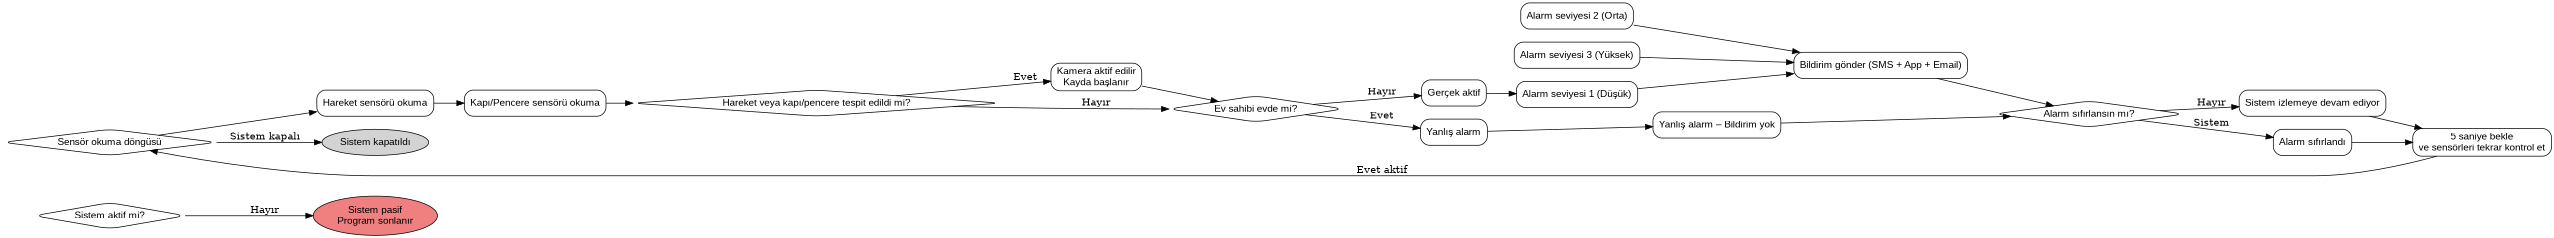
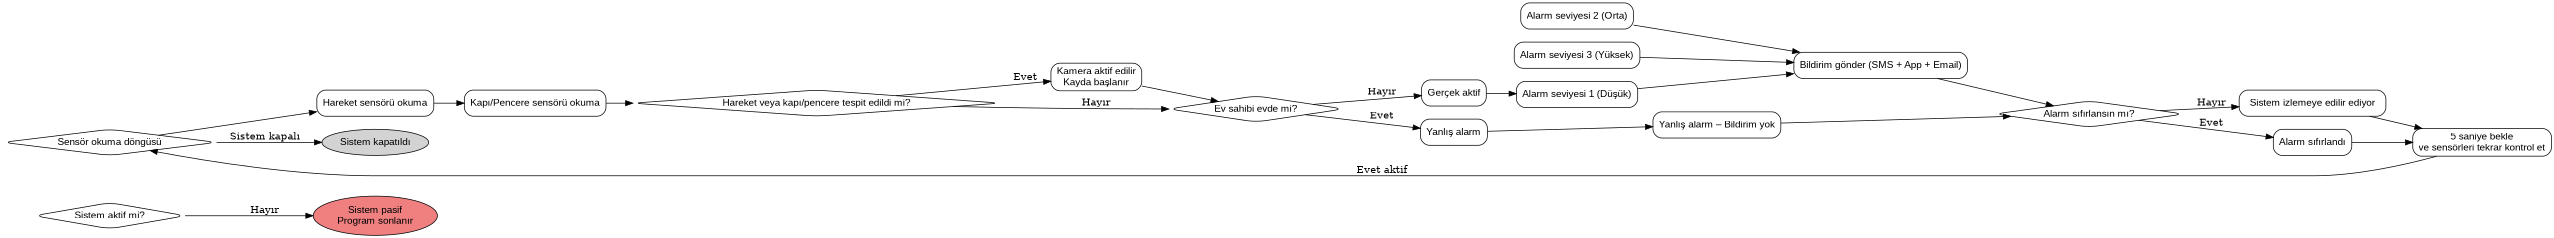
(2313, 103) -> (2313, 103)
(2212, 123) -> (2212, 123)
